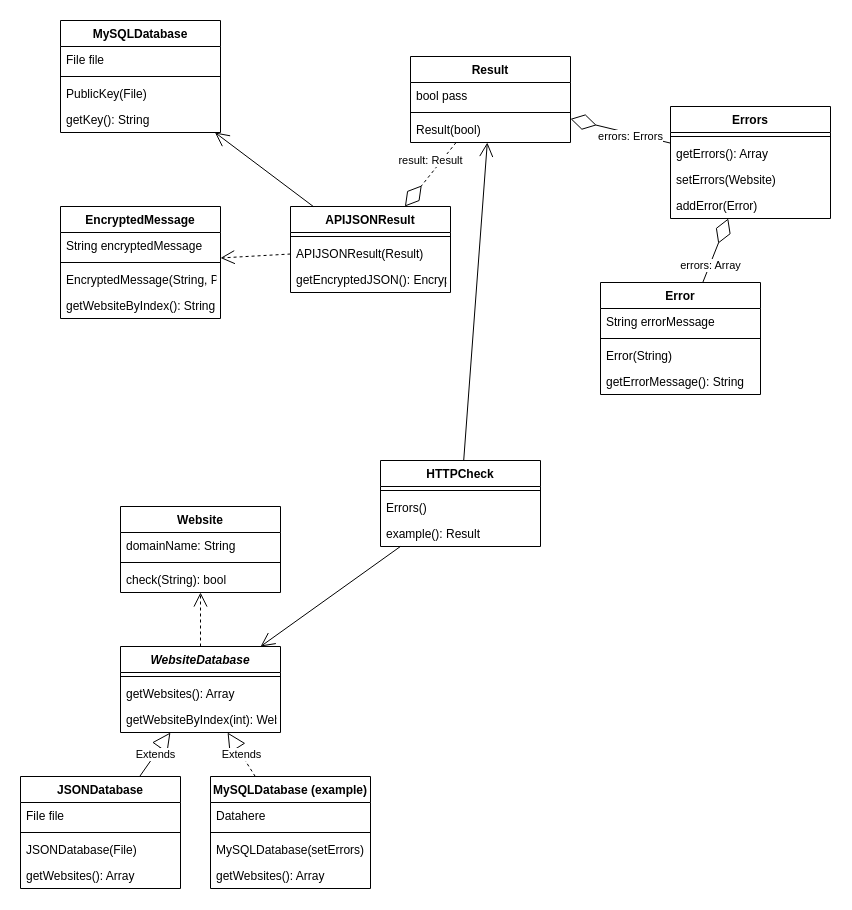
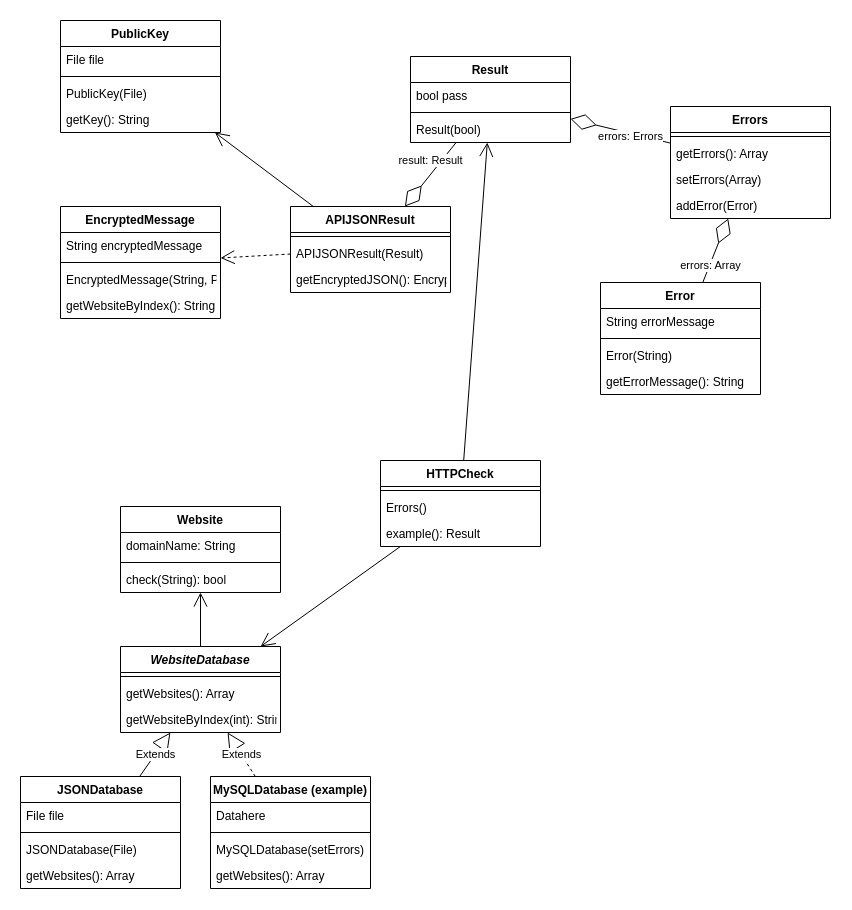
(140, 34) -> (140, 34)
(429, 176) -> (429, 176)
(735, 180) -> (730, 180)
(201, 621) -> (201, 621)
(222, 720) -> (219, 720)
